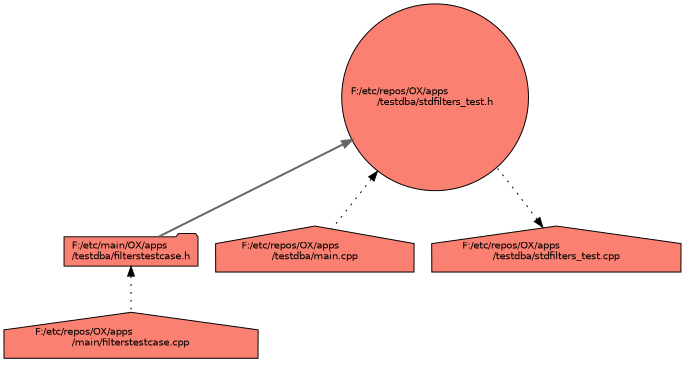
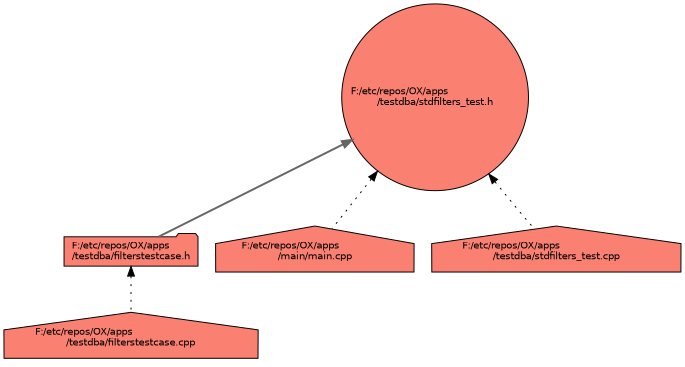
(517, 193) -> (514, 205)
(131, 251) -> (131, 251)
(315, 251) -> (315, 251)
(131, 338) -> (131, 338)
